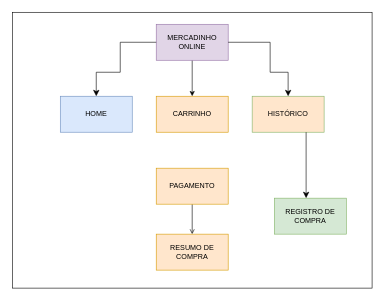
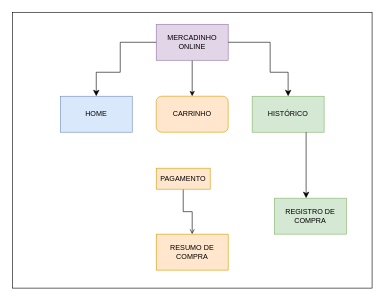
(192, 114) -> (192, 114)
(288, 114) -> (288, 114)
(192, 186) -> (183, 179)
